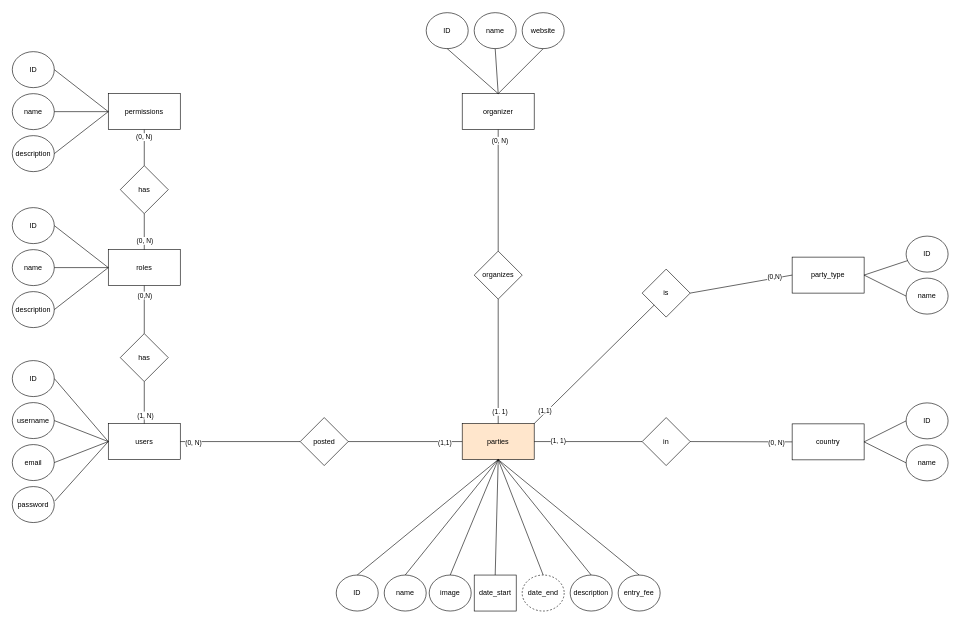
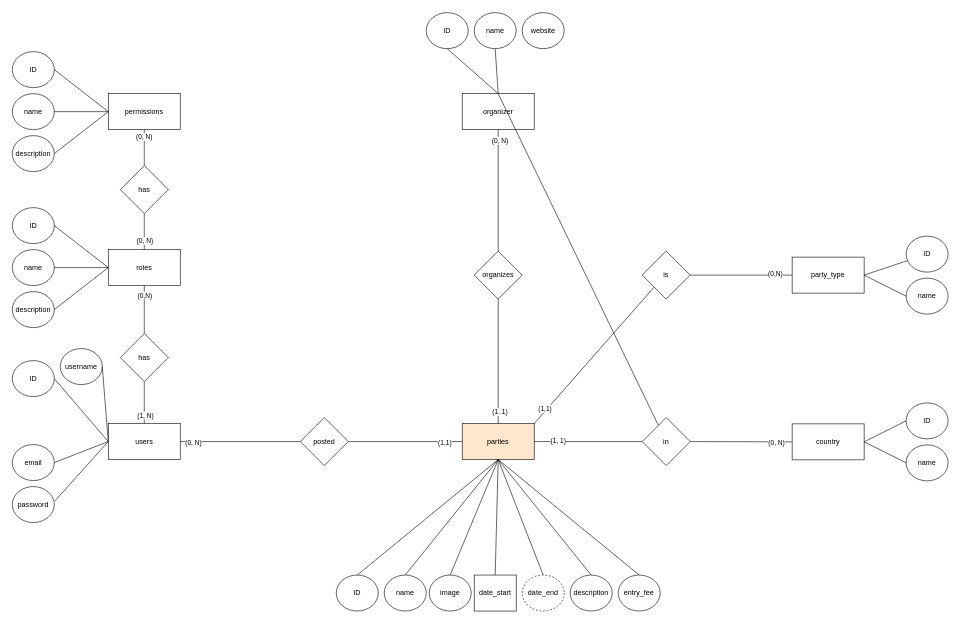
(520, 71) -> (578, 260)
(666, 293) -> (666, 275)
(33, 421) -> (81, 367)
